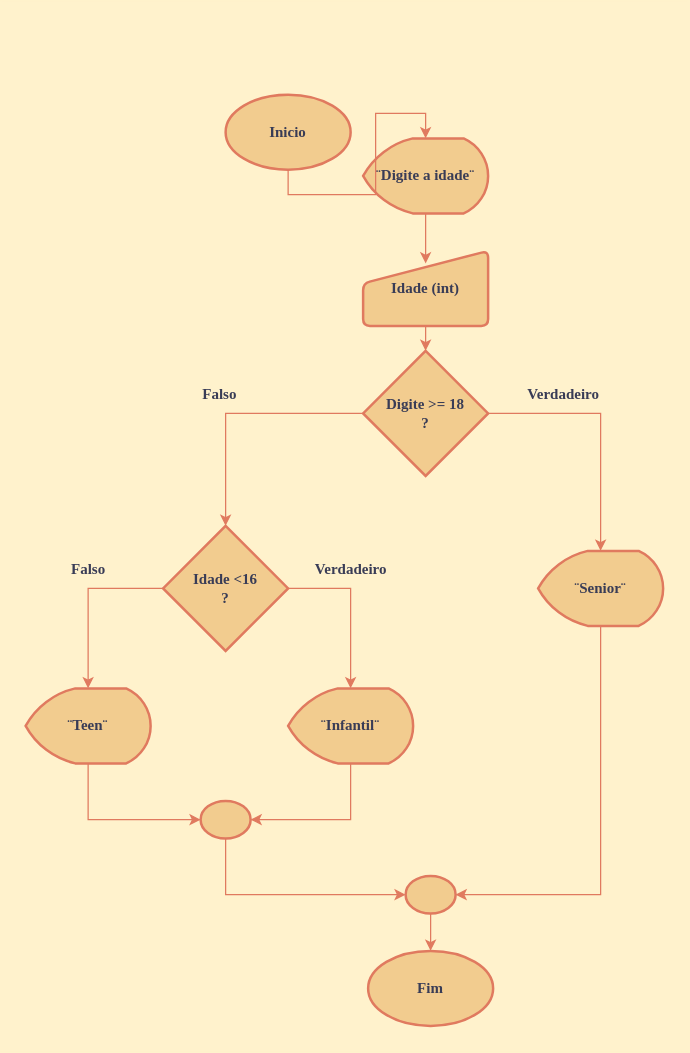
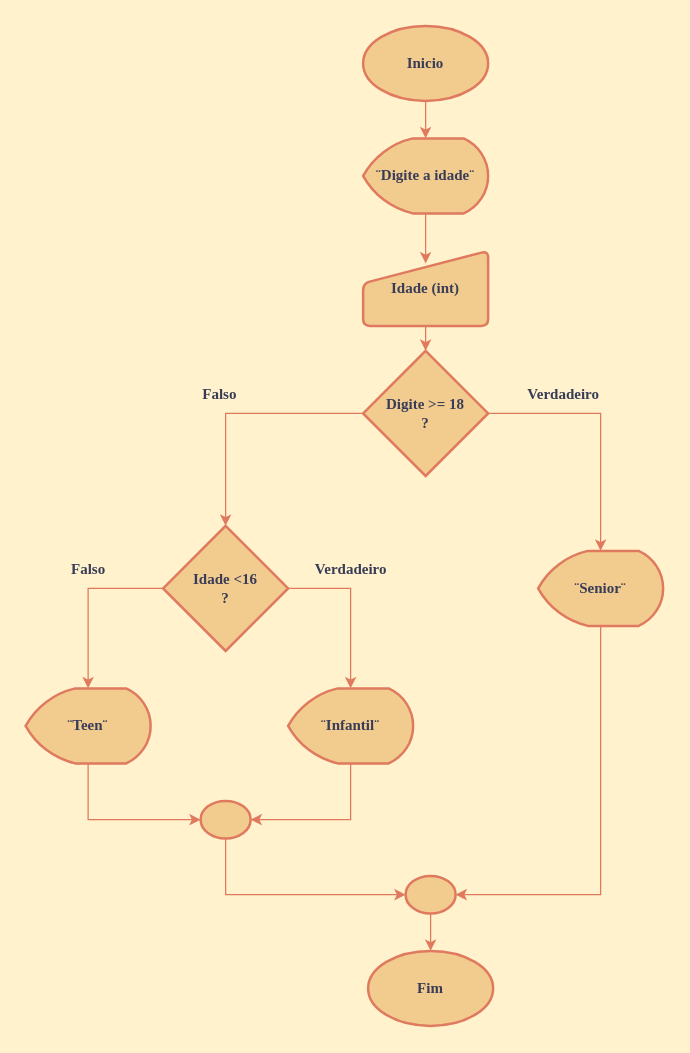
(288, 132) -> (426, 63)
